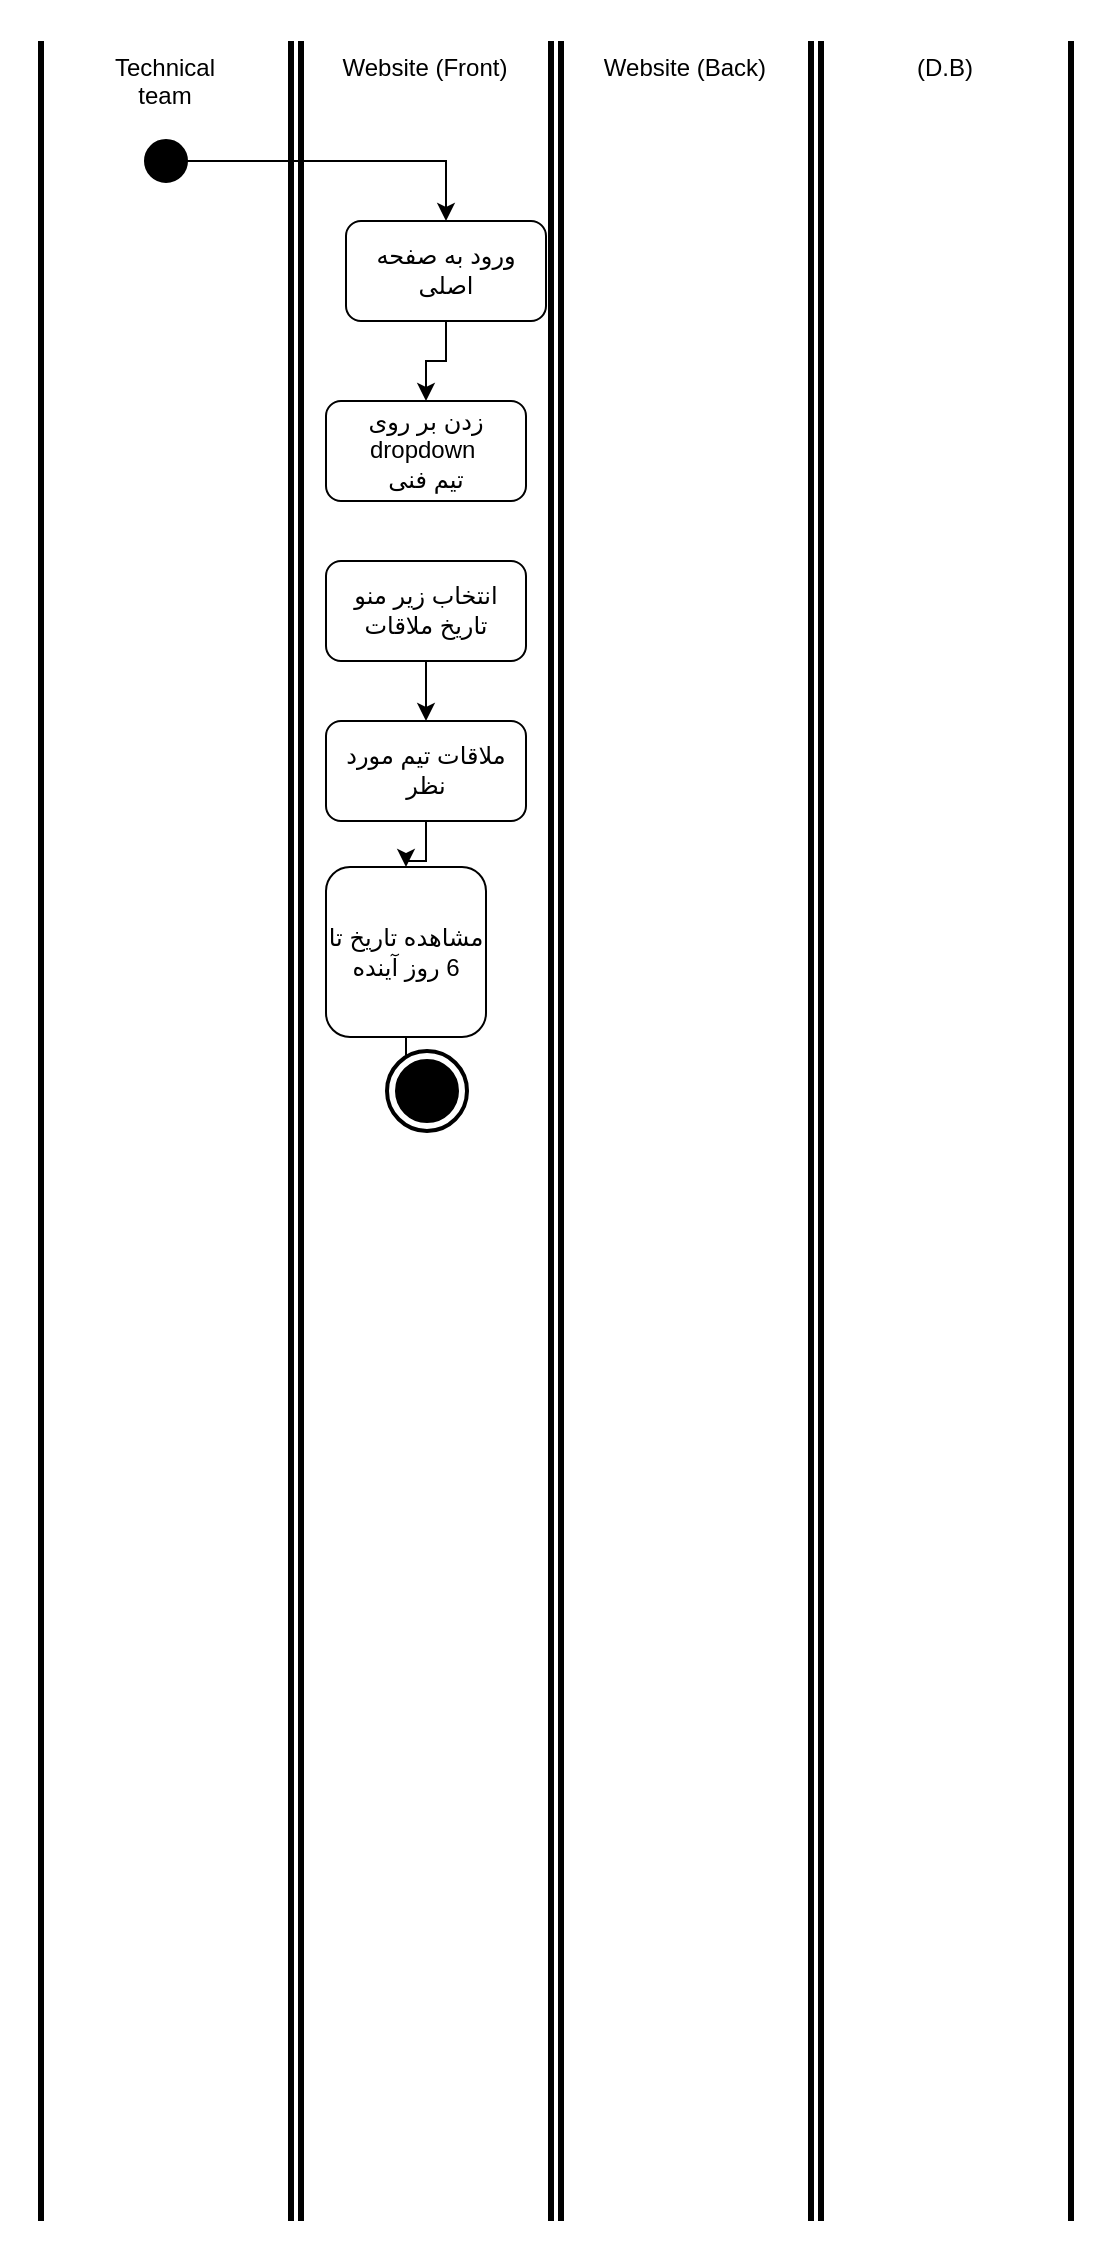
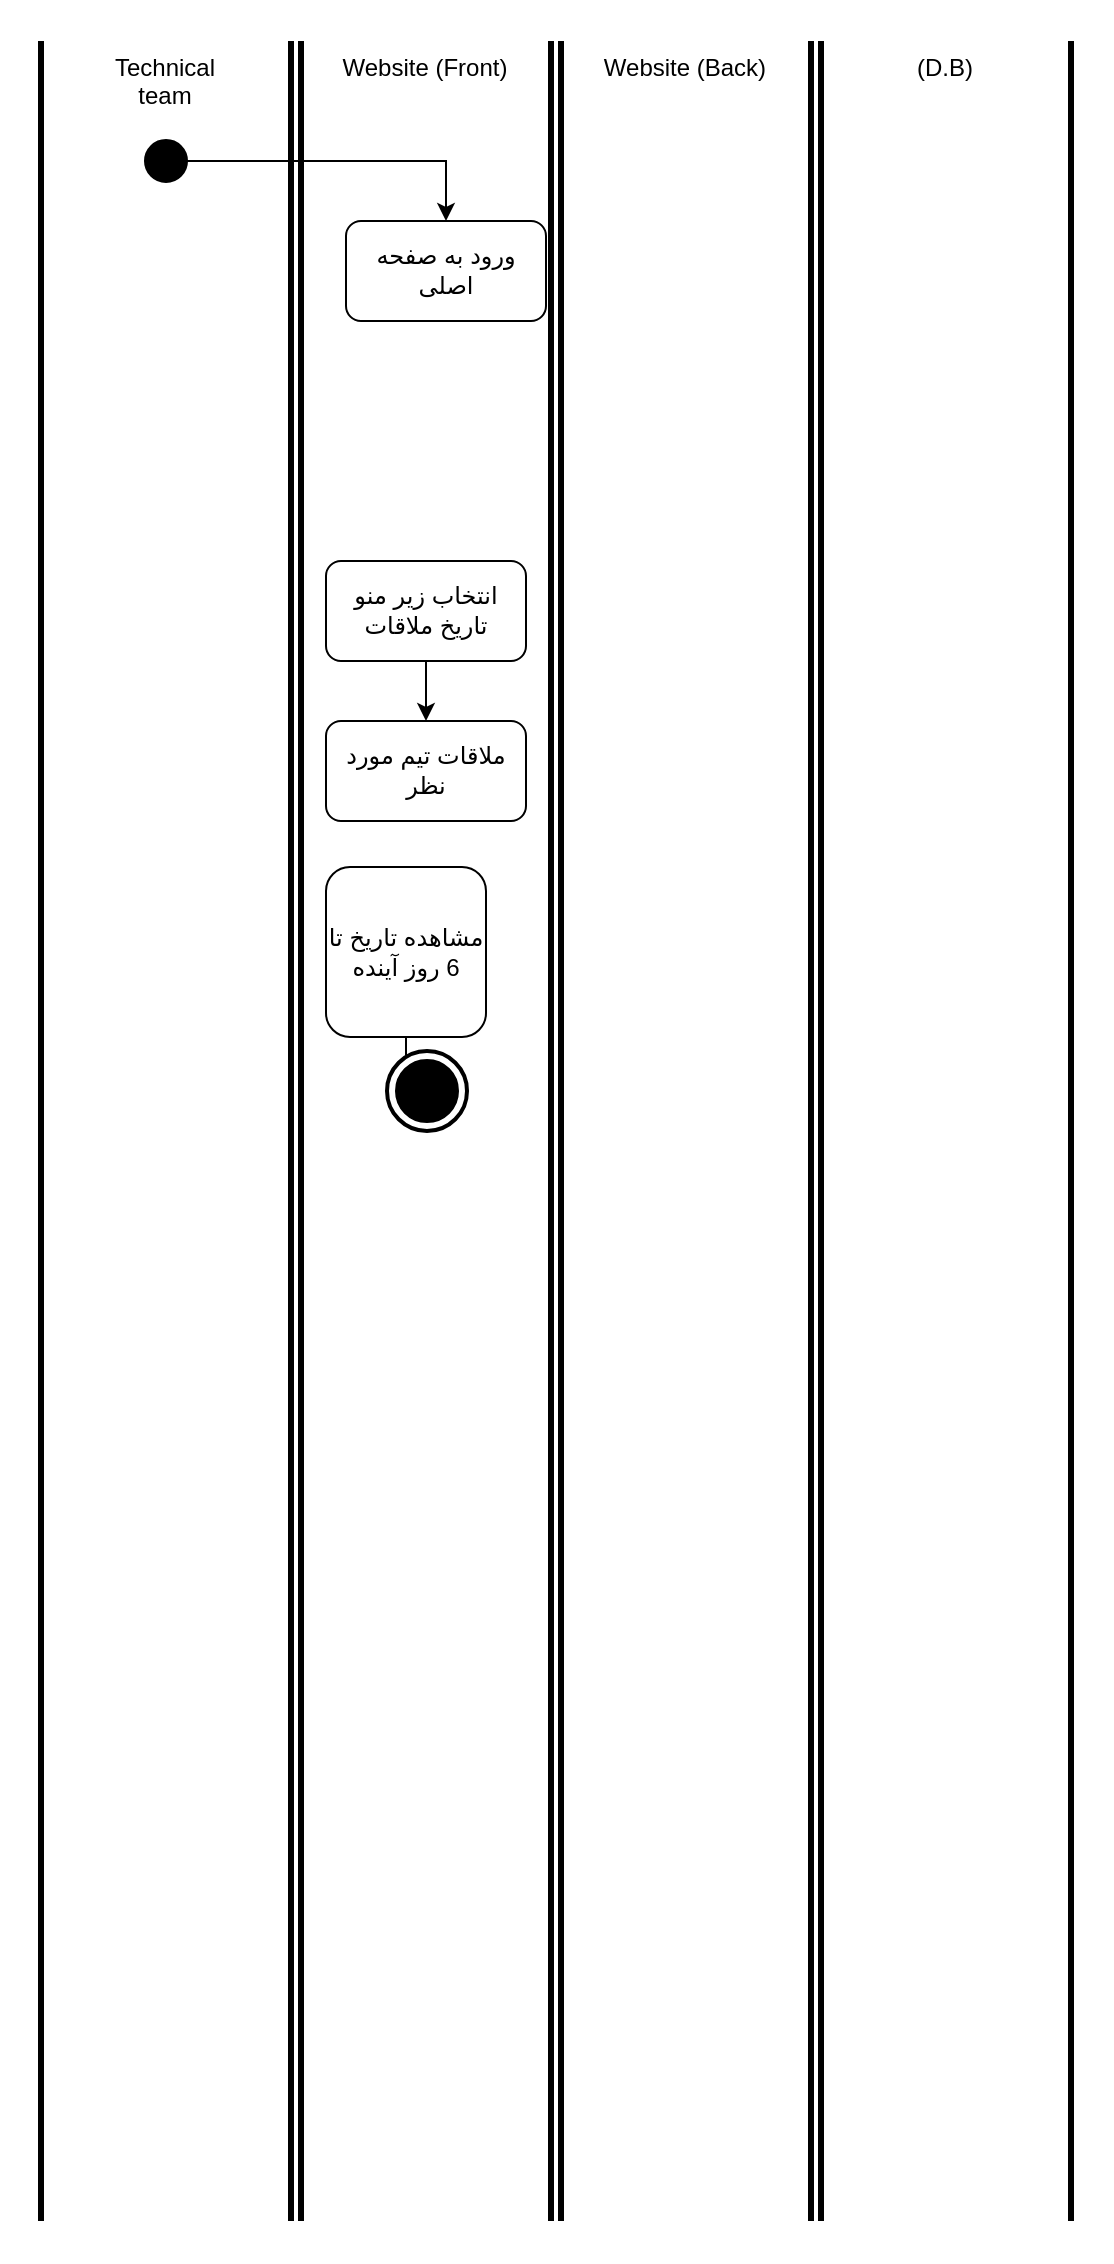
(443, 361) -> none
(426, 451) -> none
(426, 854) -> none
